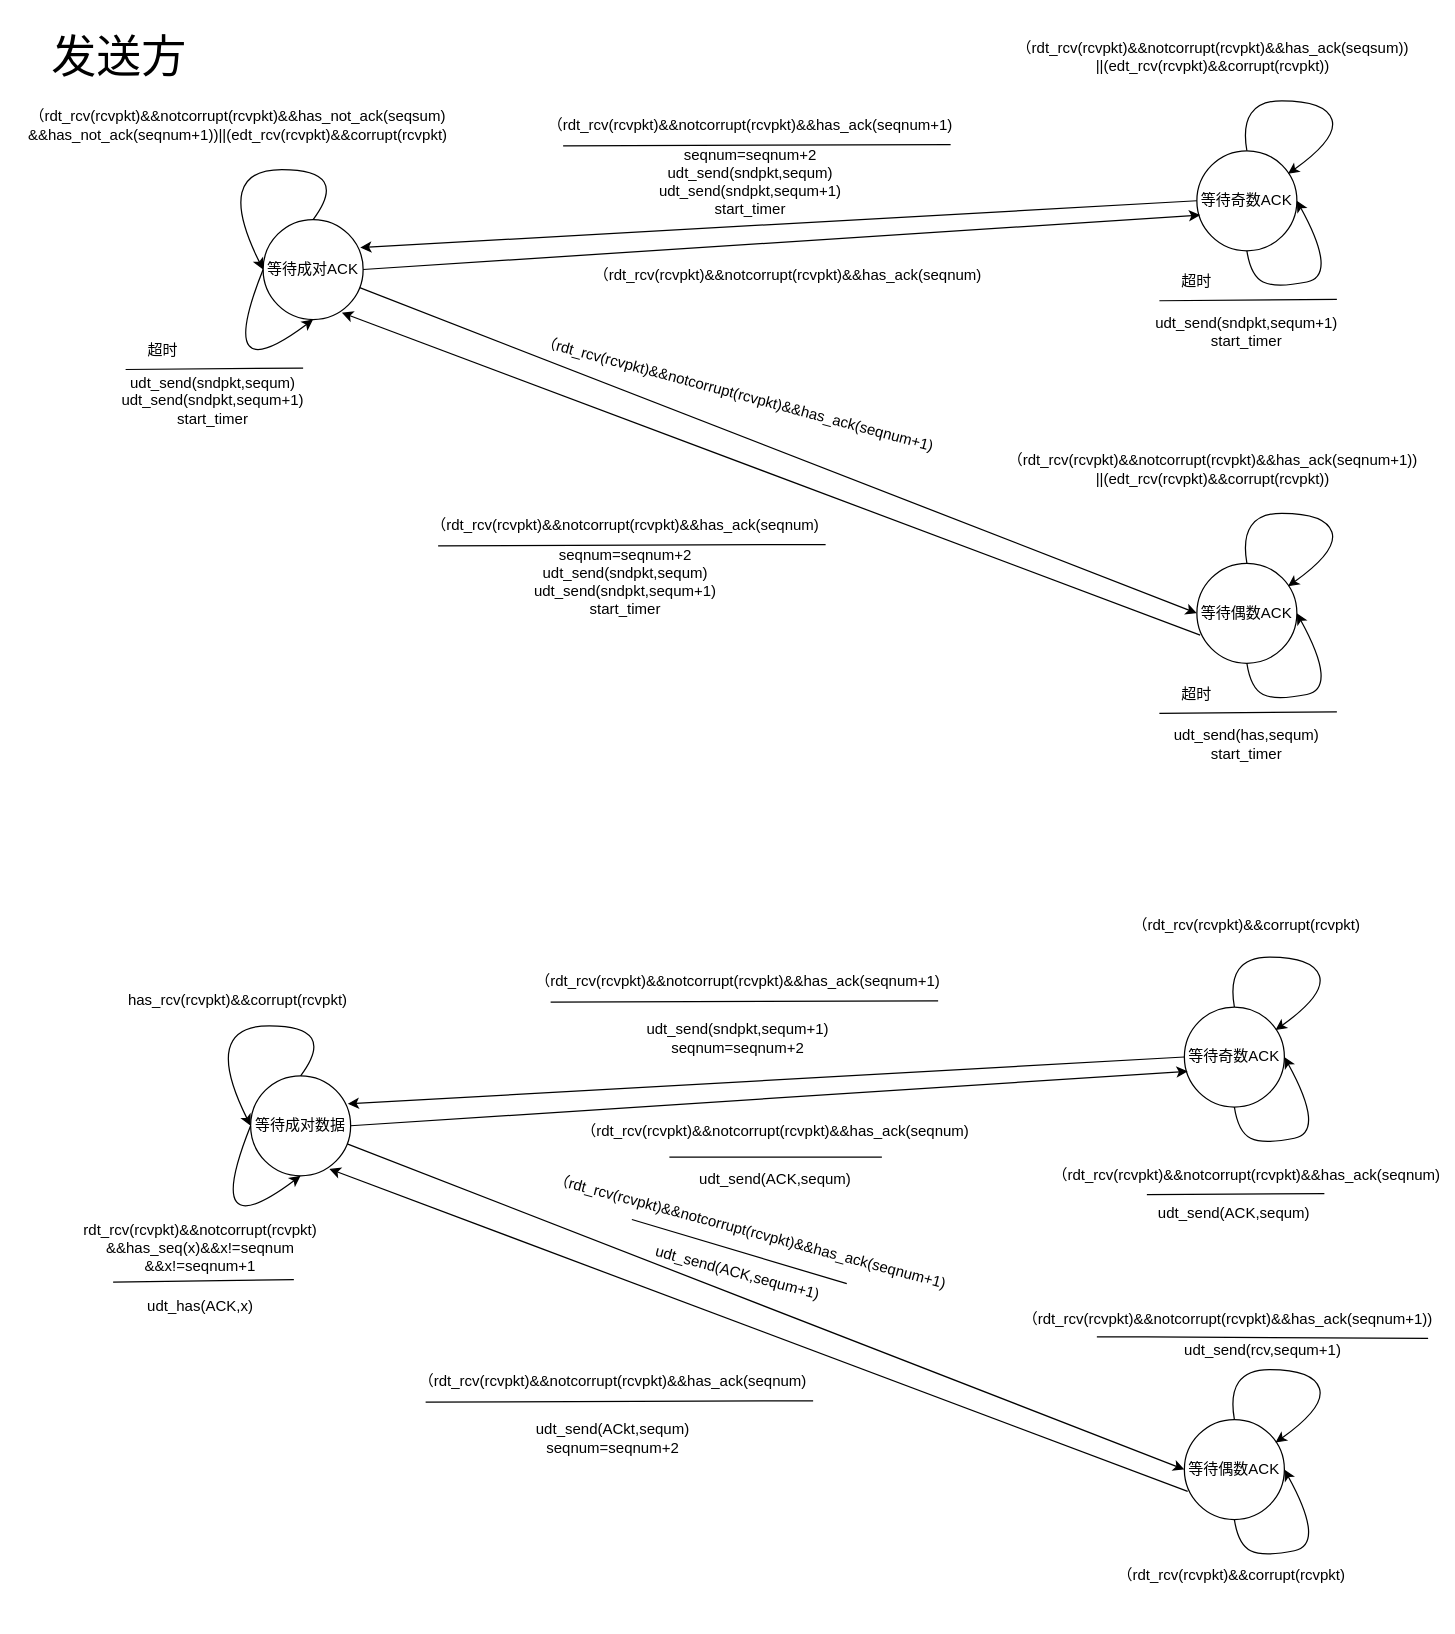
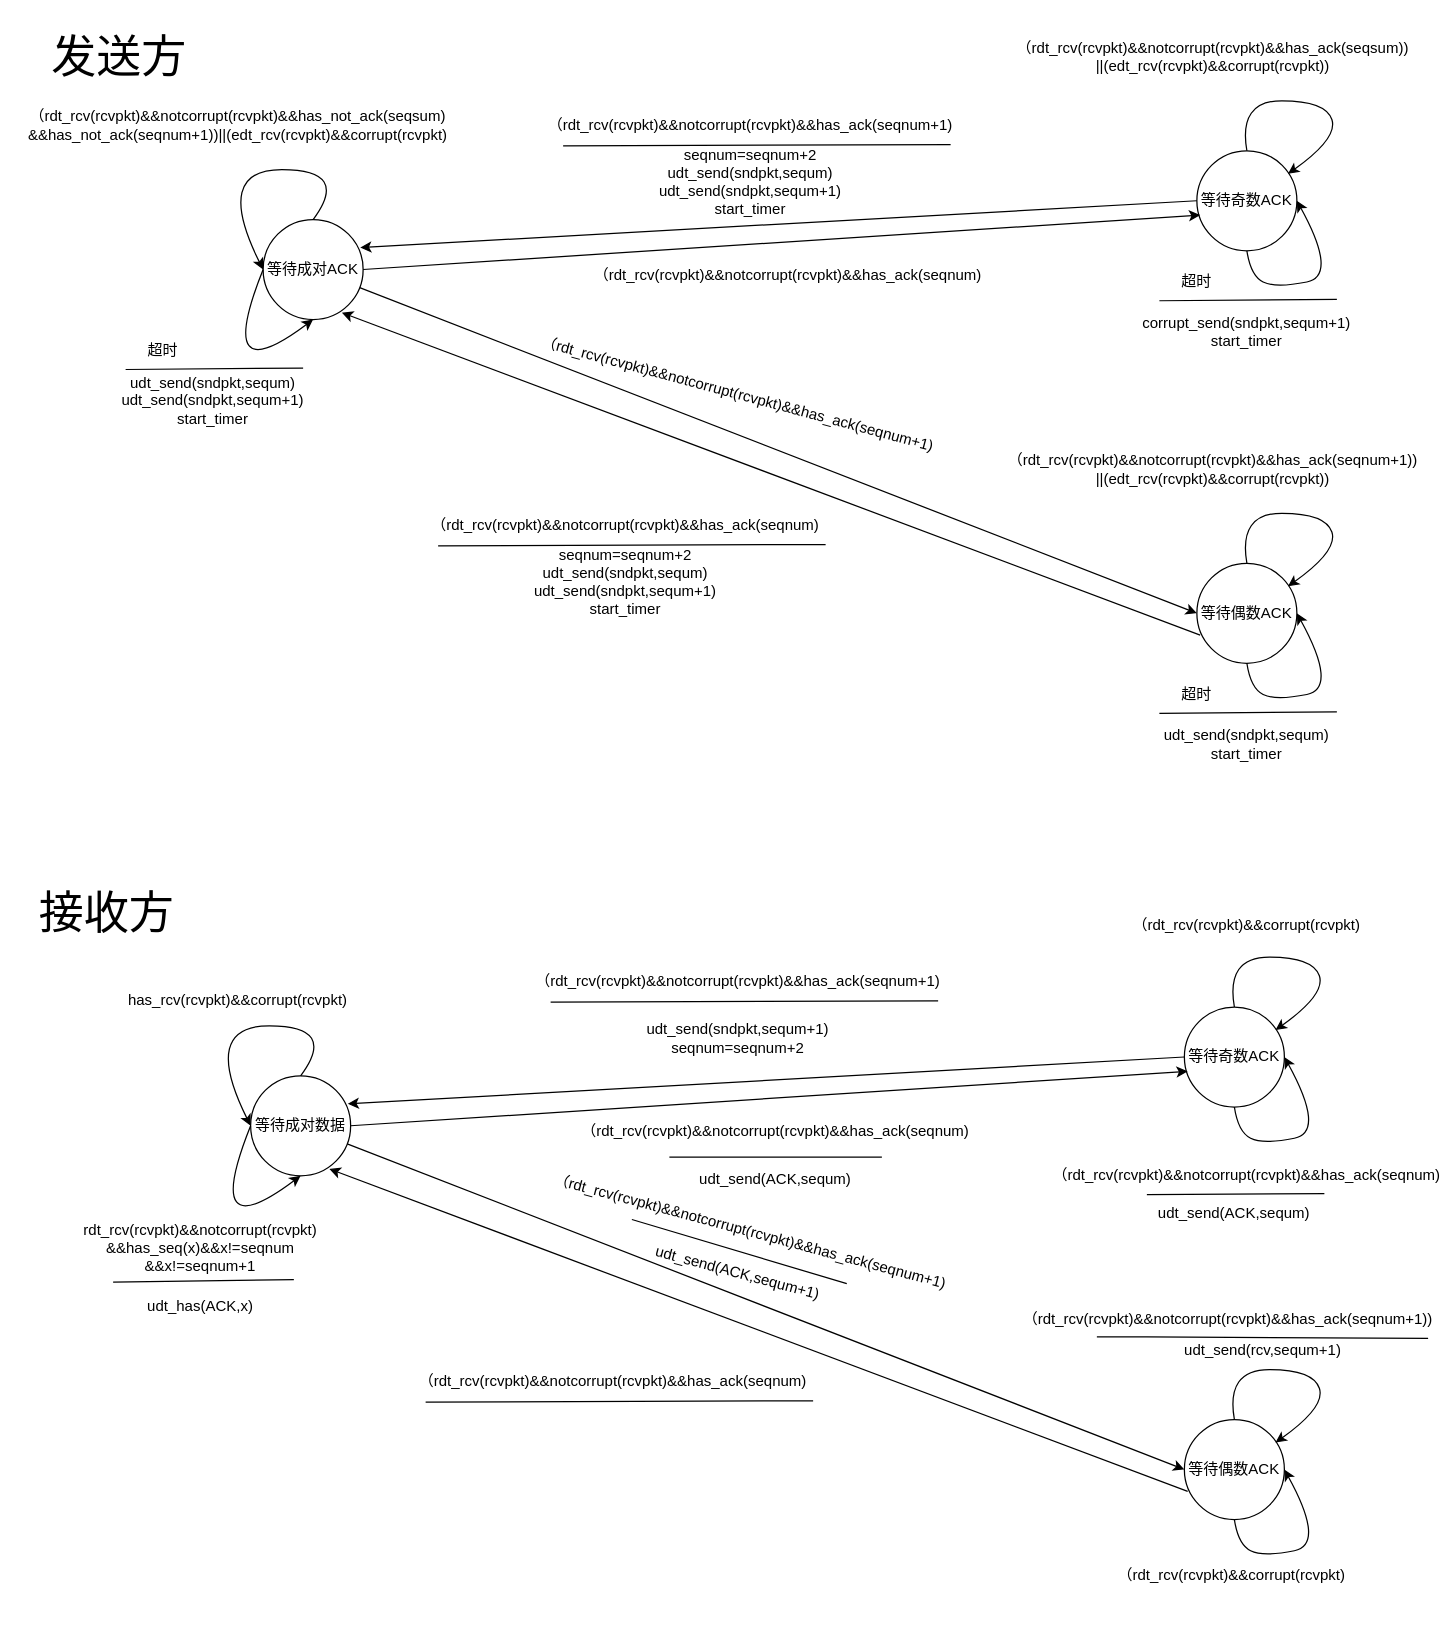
(1247, 332) -> (1247, 332)
(1247, 744) -> (1247, 744)
none -> (107, 913)
(613, 1438) -> none
